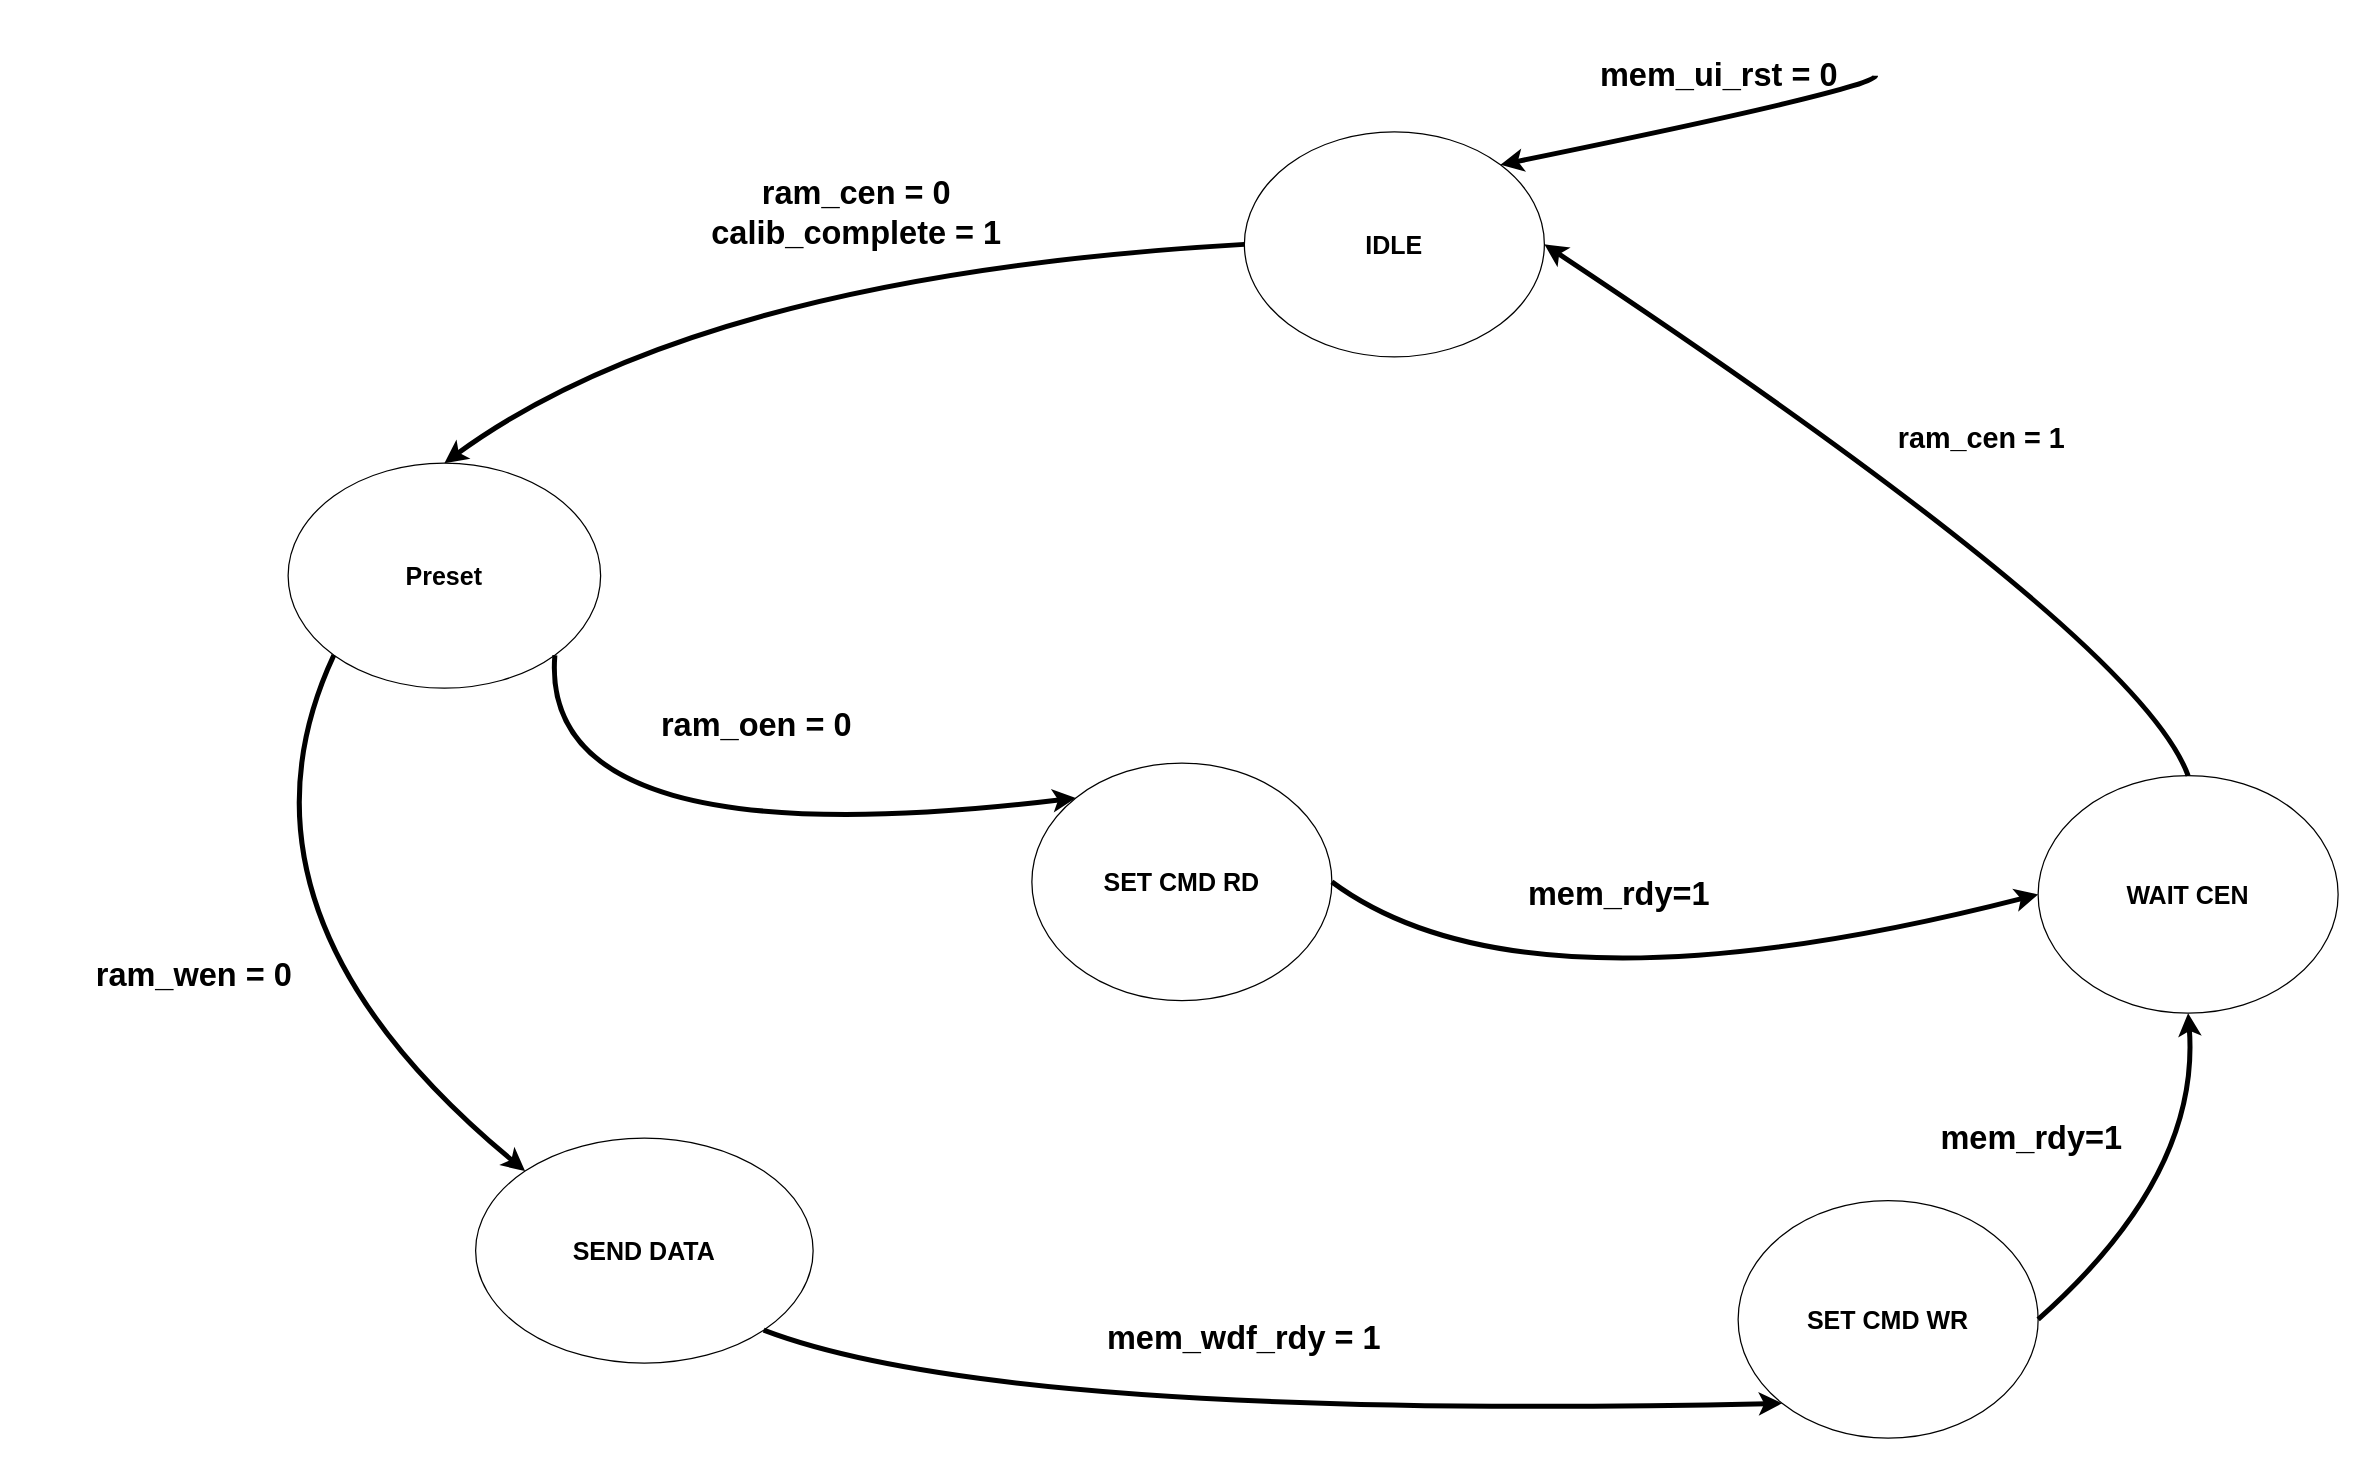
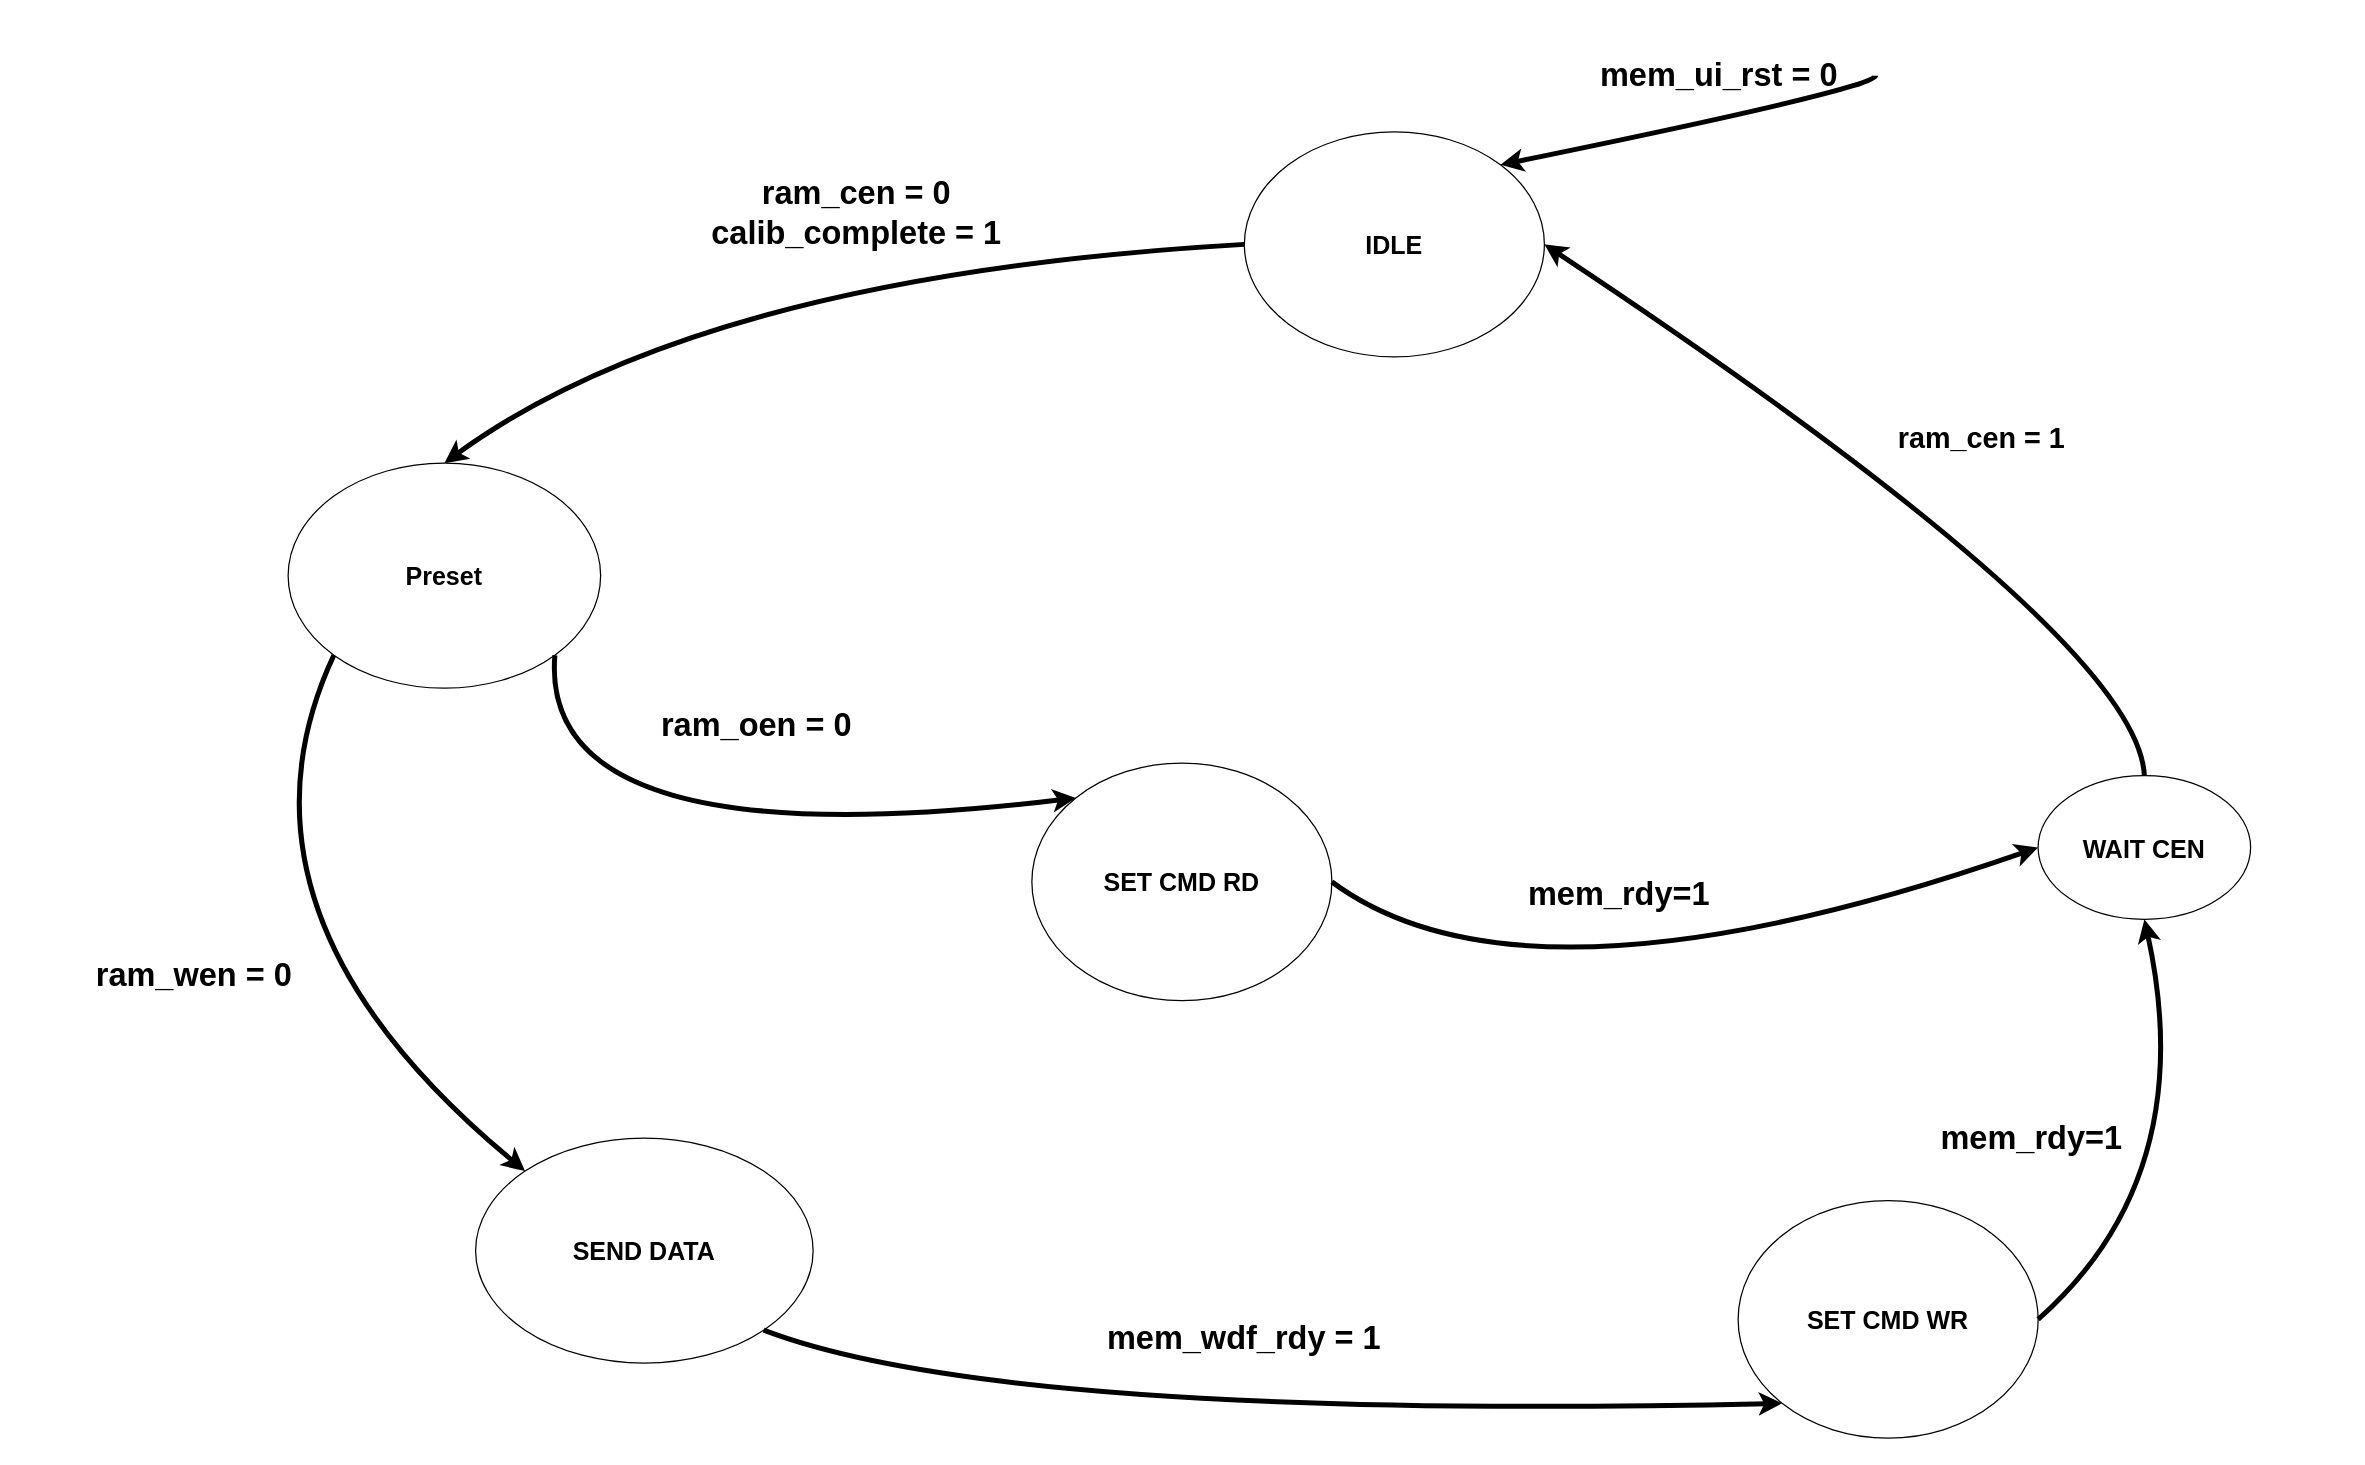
(2188, 894) -> (2144, 848)
